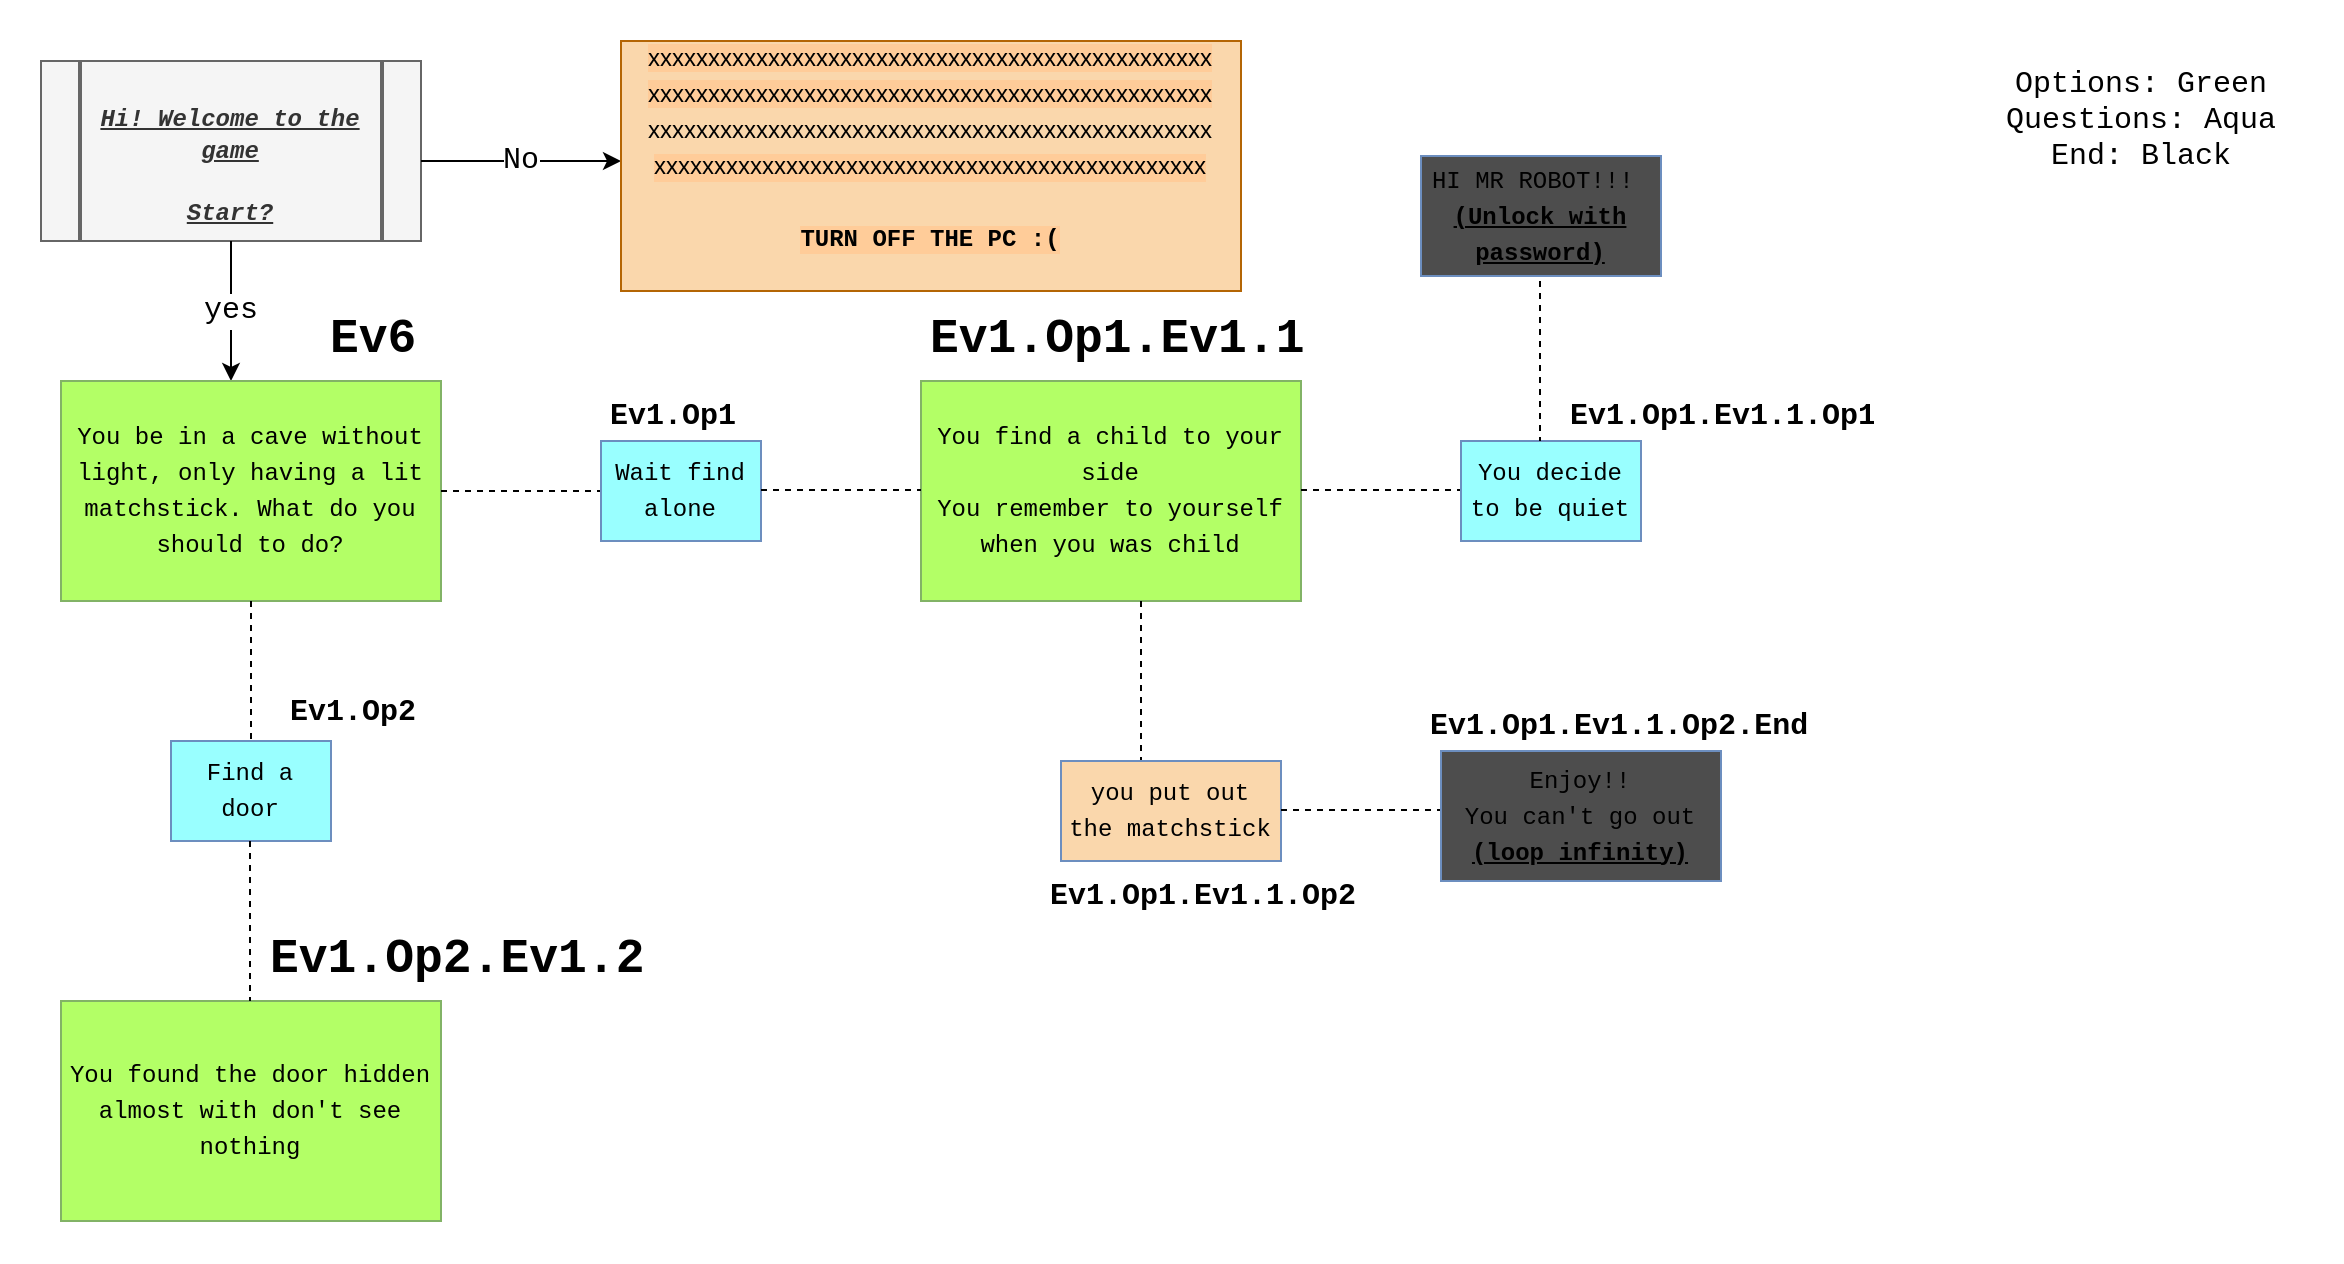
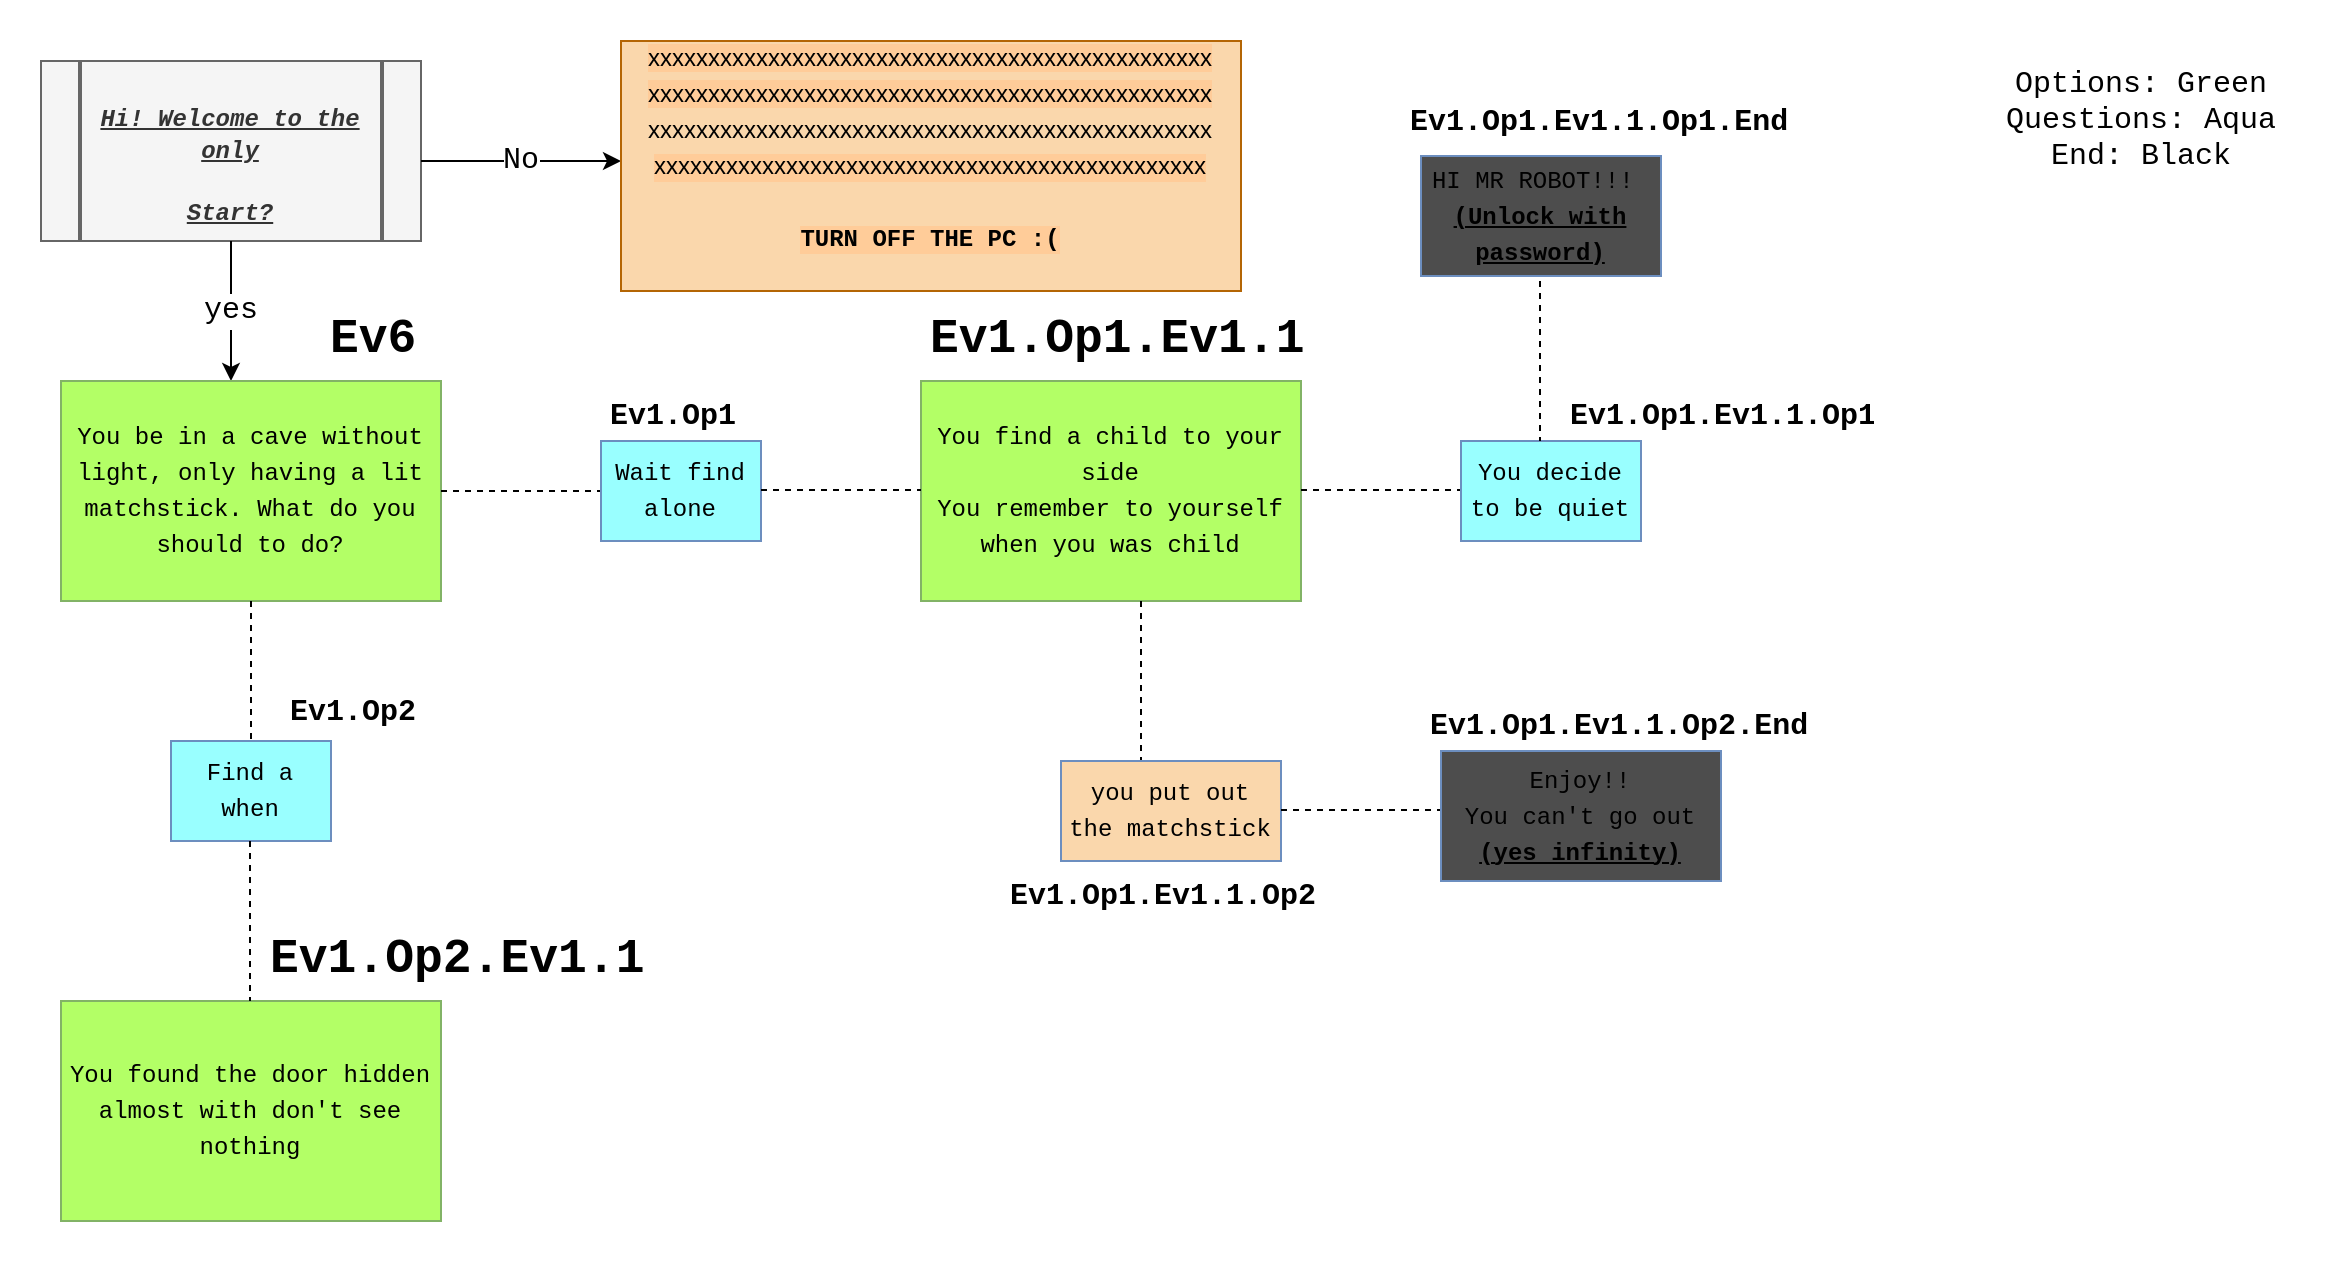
none -> (1611, 131)
(231, 151) -> (231, 151)
(251, 791) -> (251, 791)
(1581, 817) -> (1581, 817)
(1221, 901) -> (1181, 901)
(349, 915) -> (349, 915)
